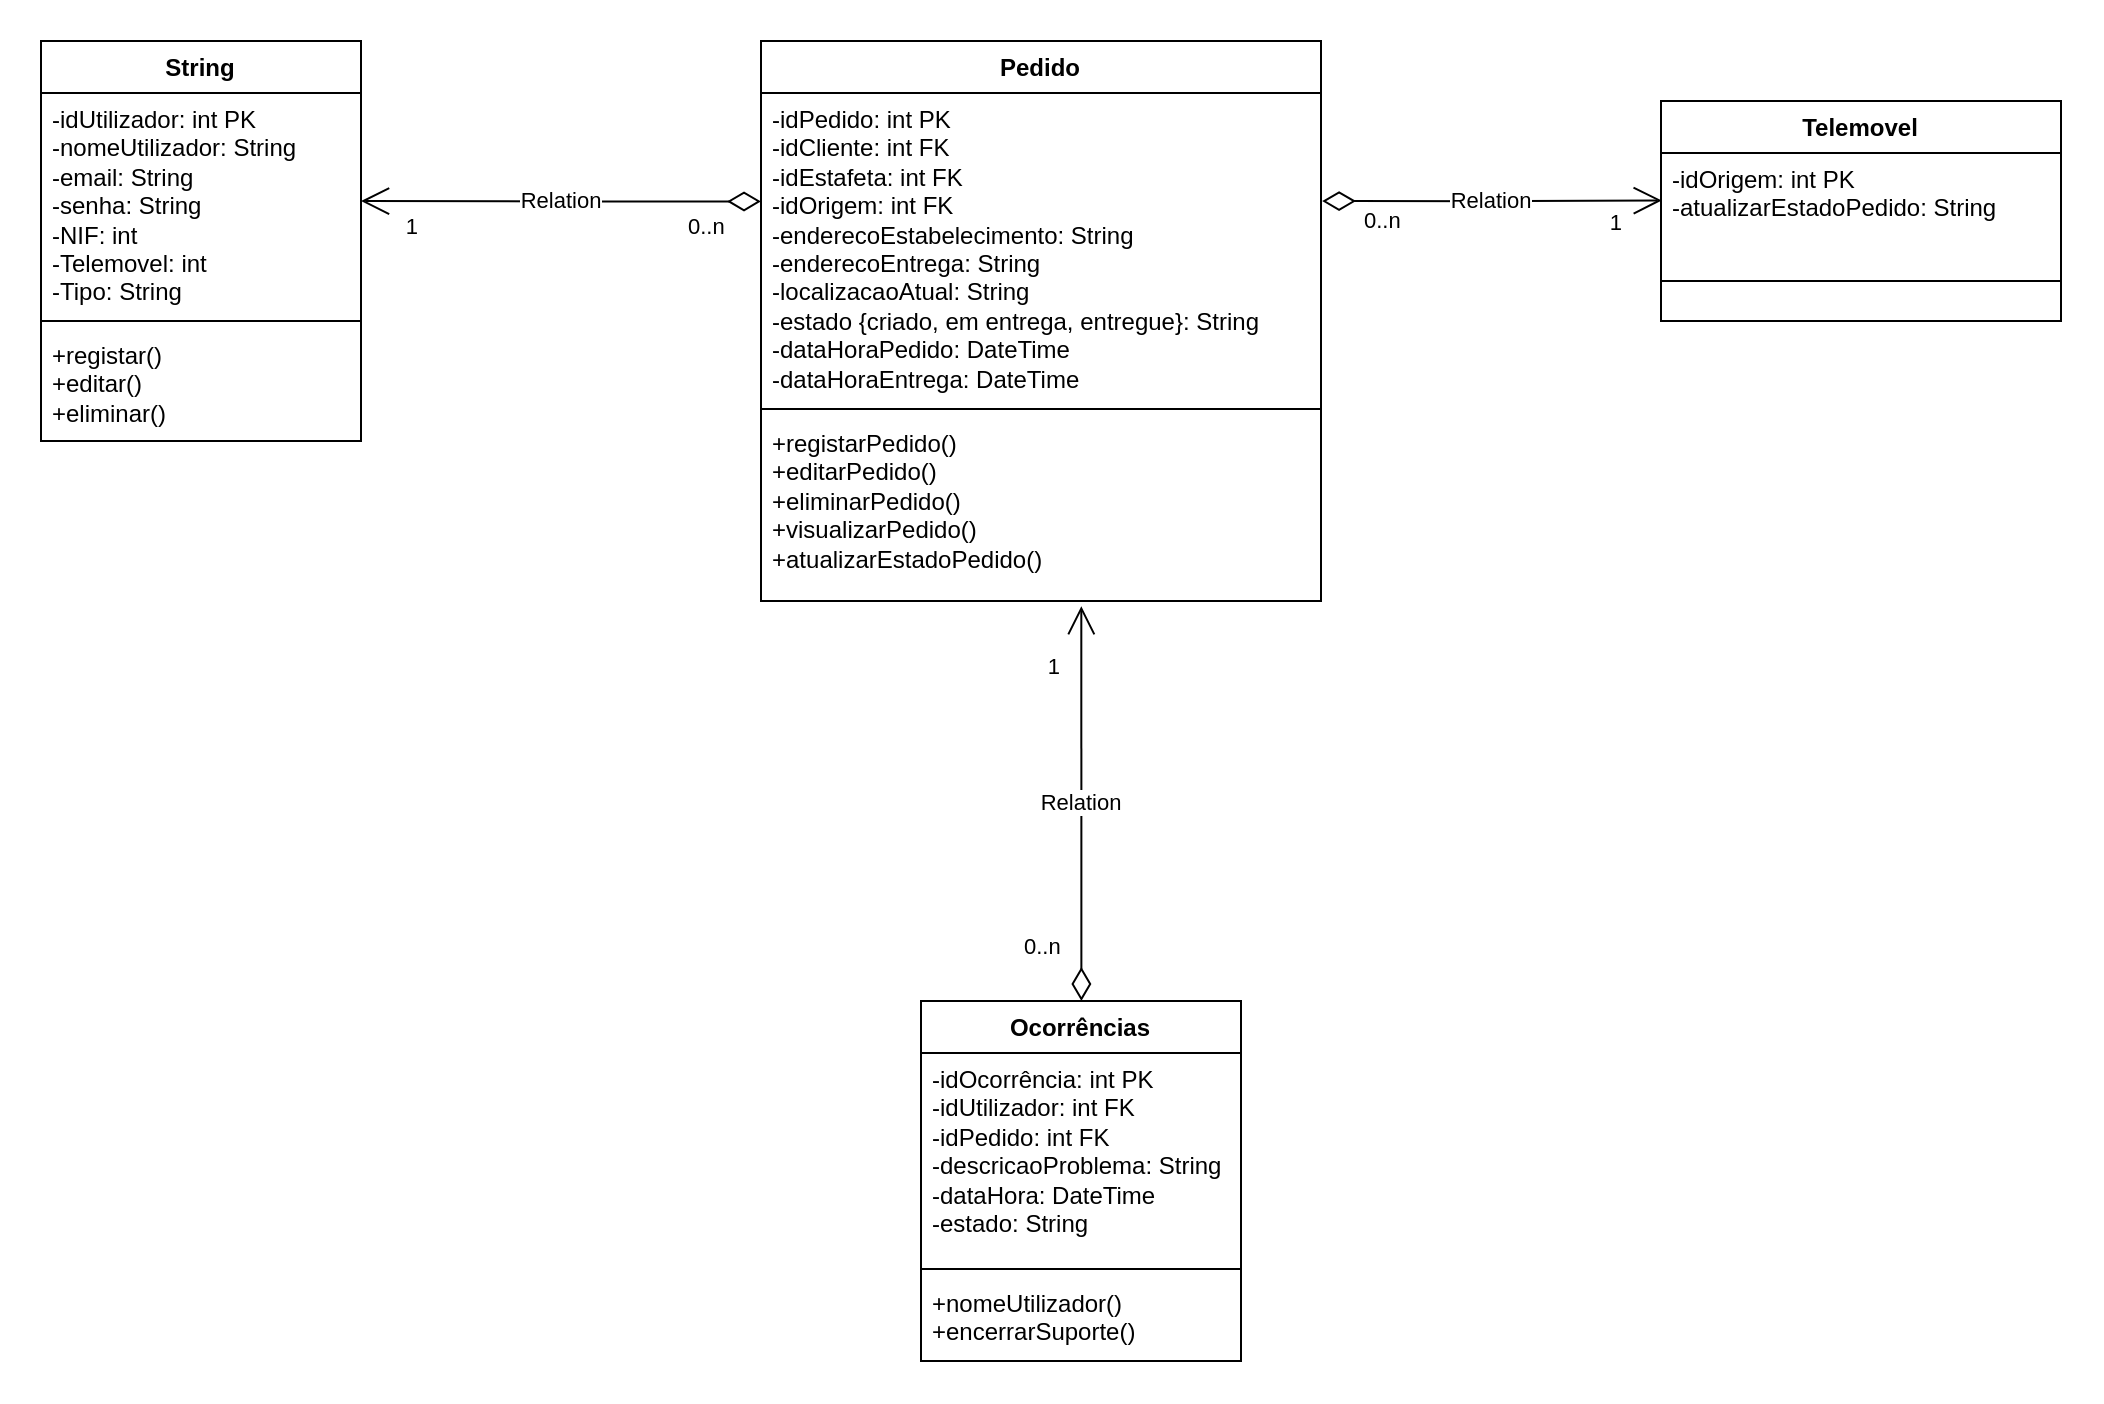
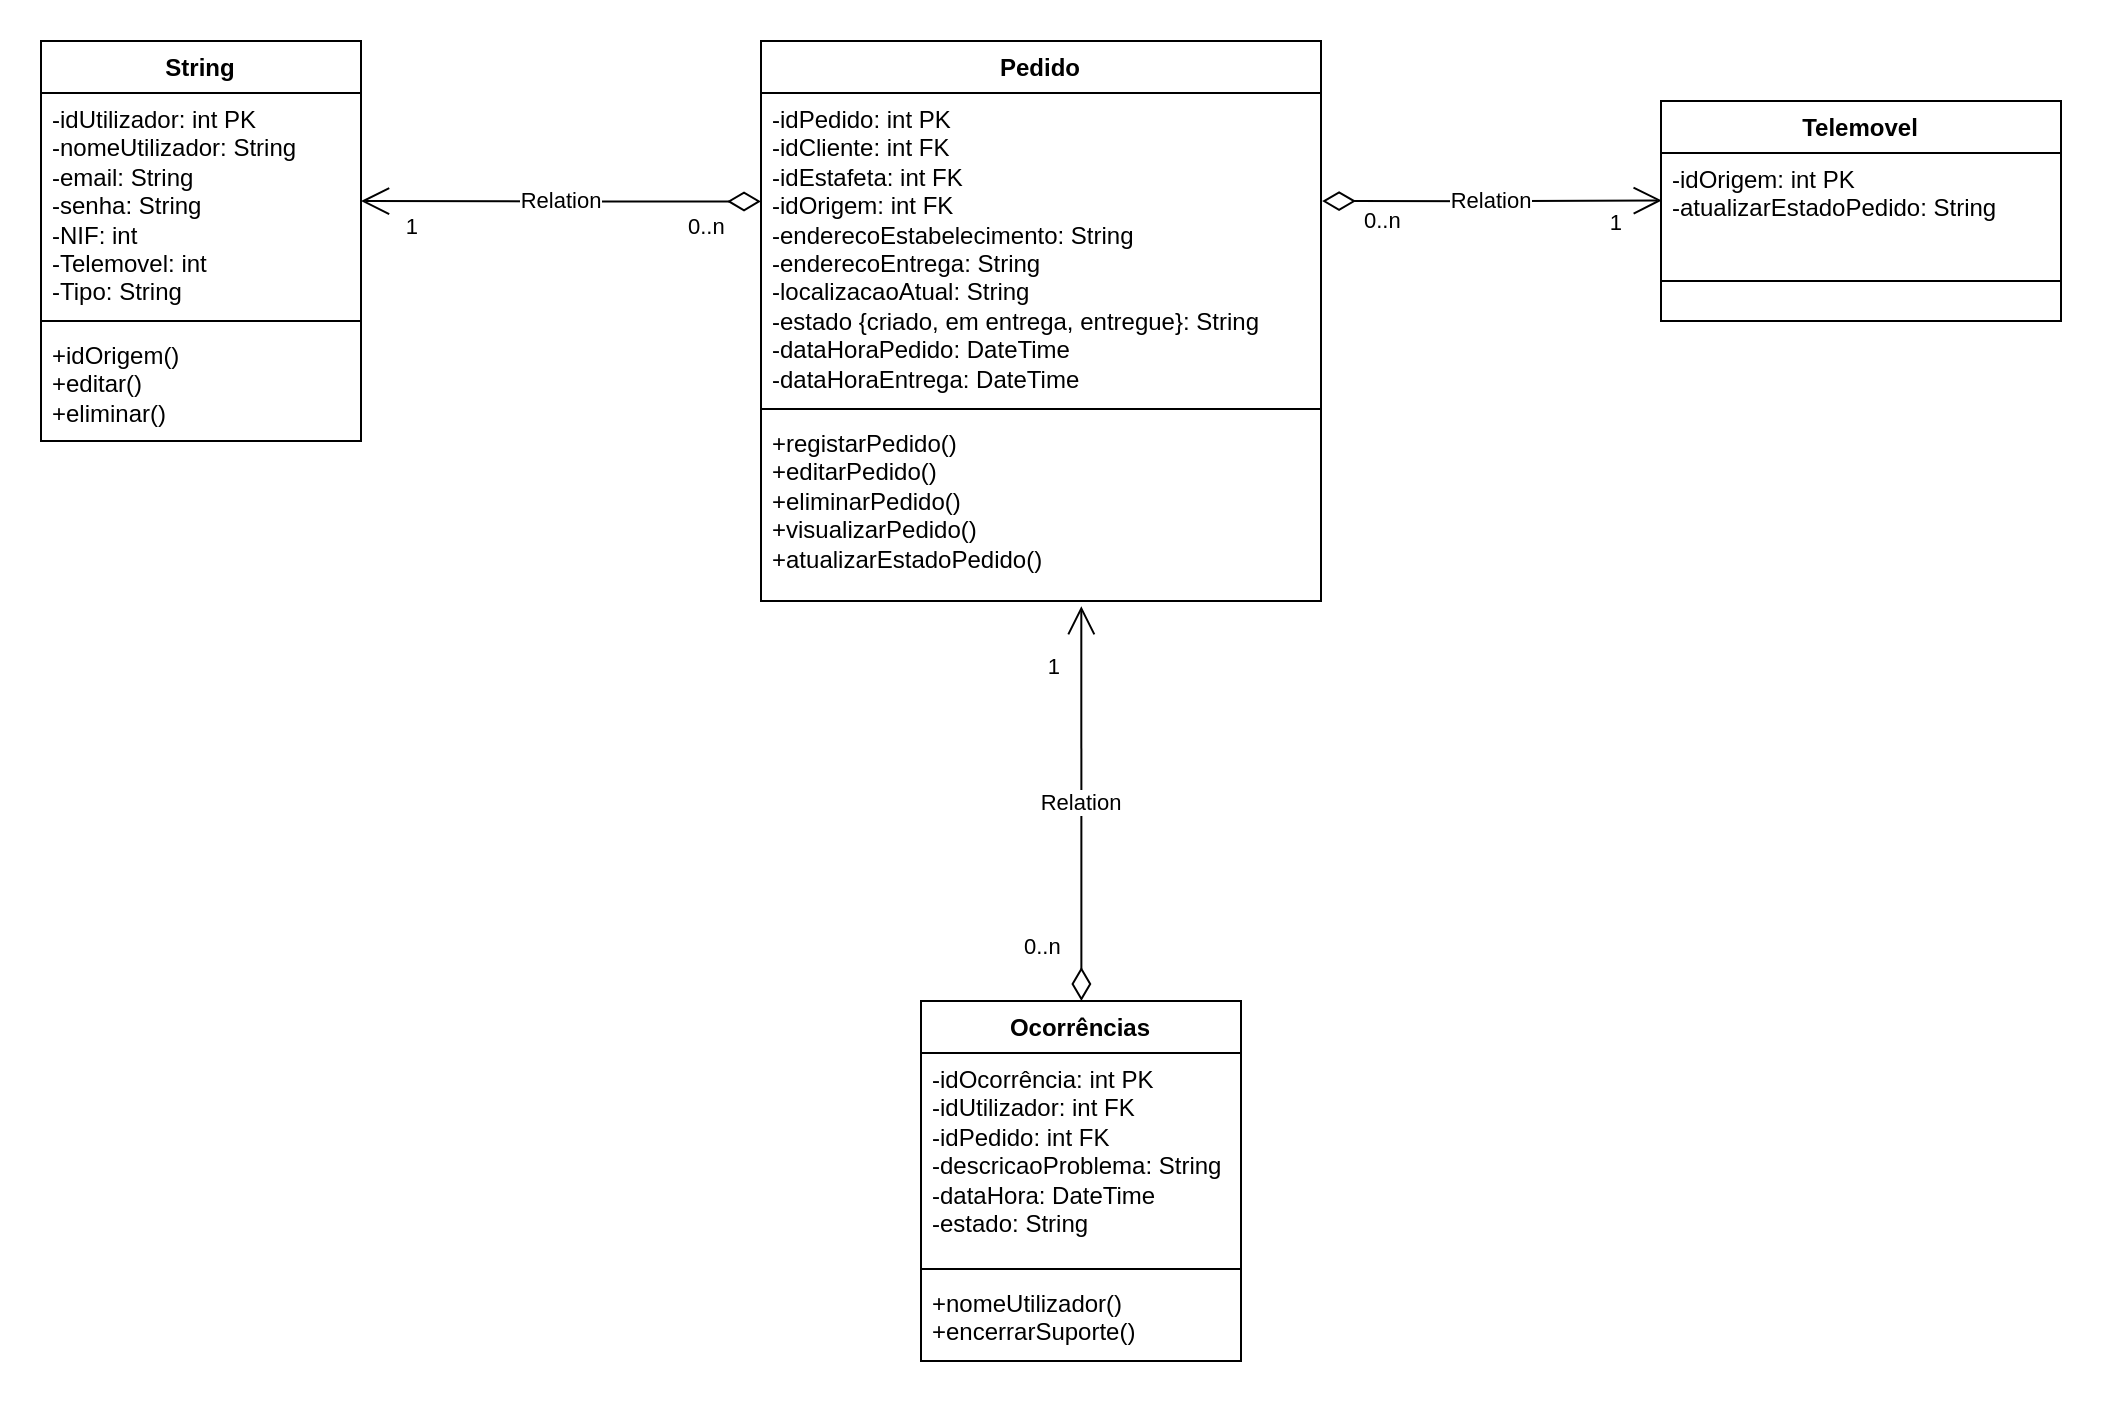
(124, 386) -> (121, 386)
